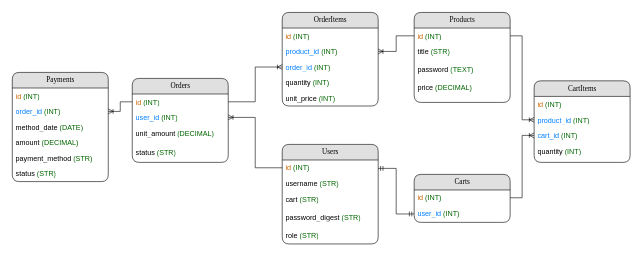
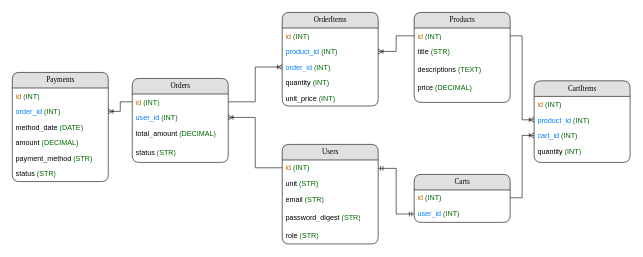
(447, 70) -> (453, 70)
(176, 134) -> (178, 134)
(313, 184) -> (304, 184)
(305, 200) -> (305, 200)
